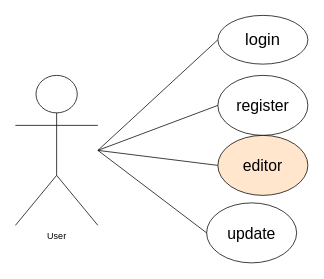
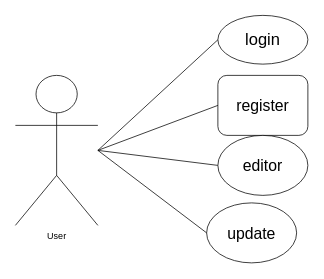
(263, 105) -> (263, 105)
(263, 165) -> (263, 165)
